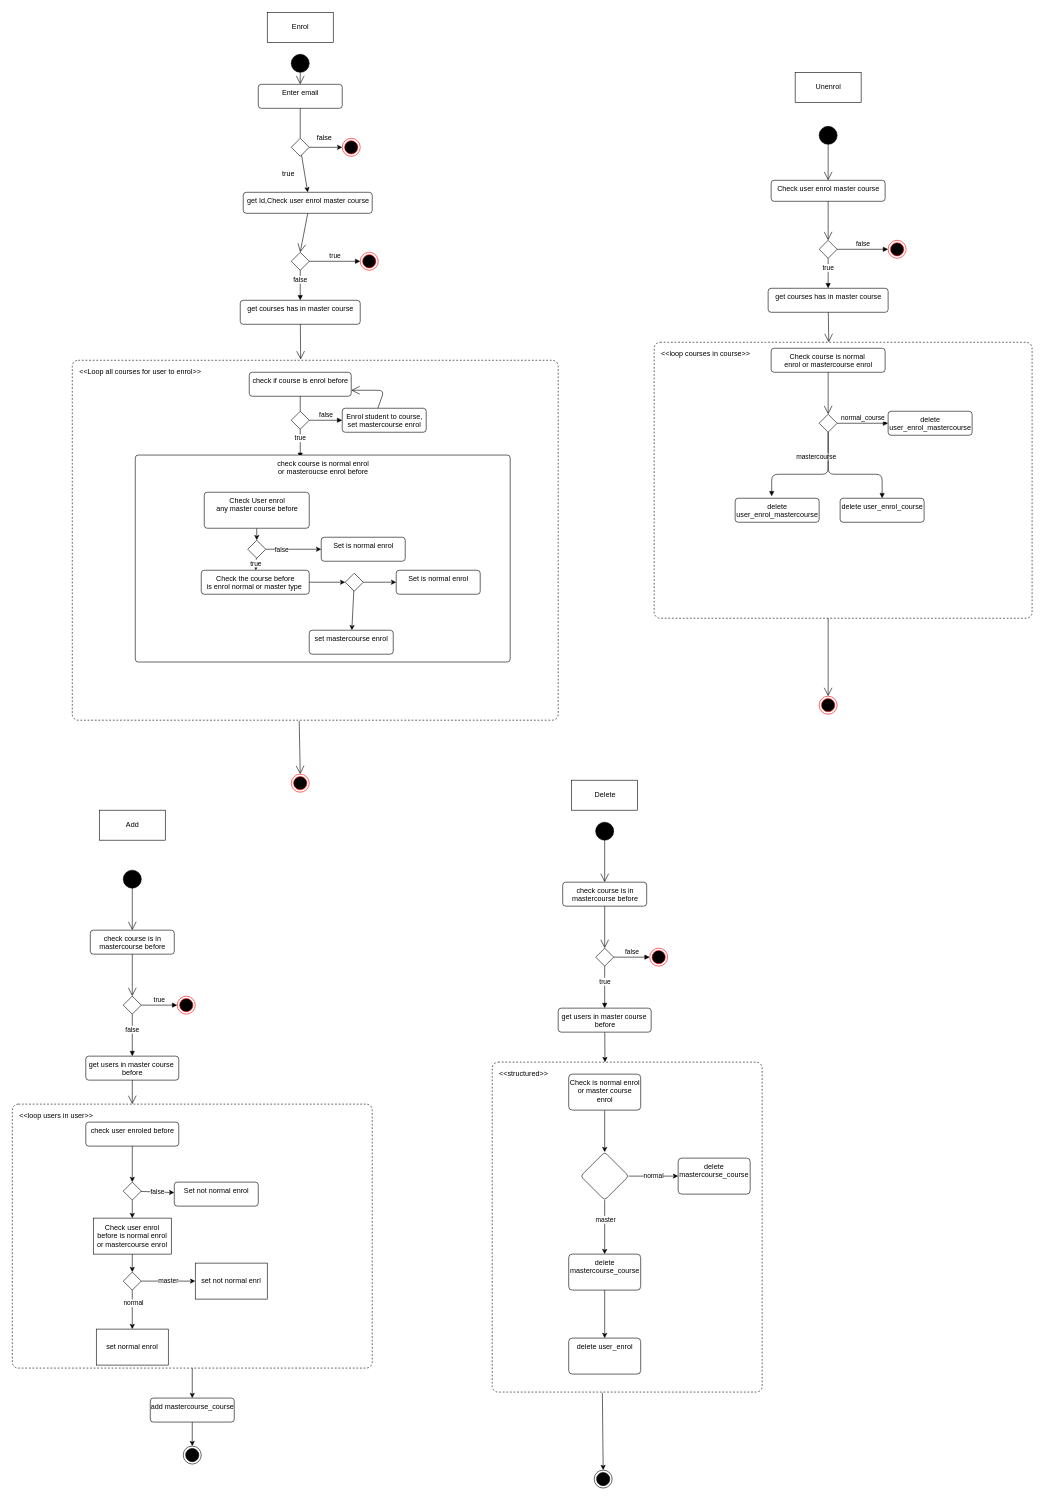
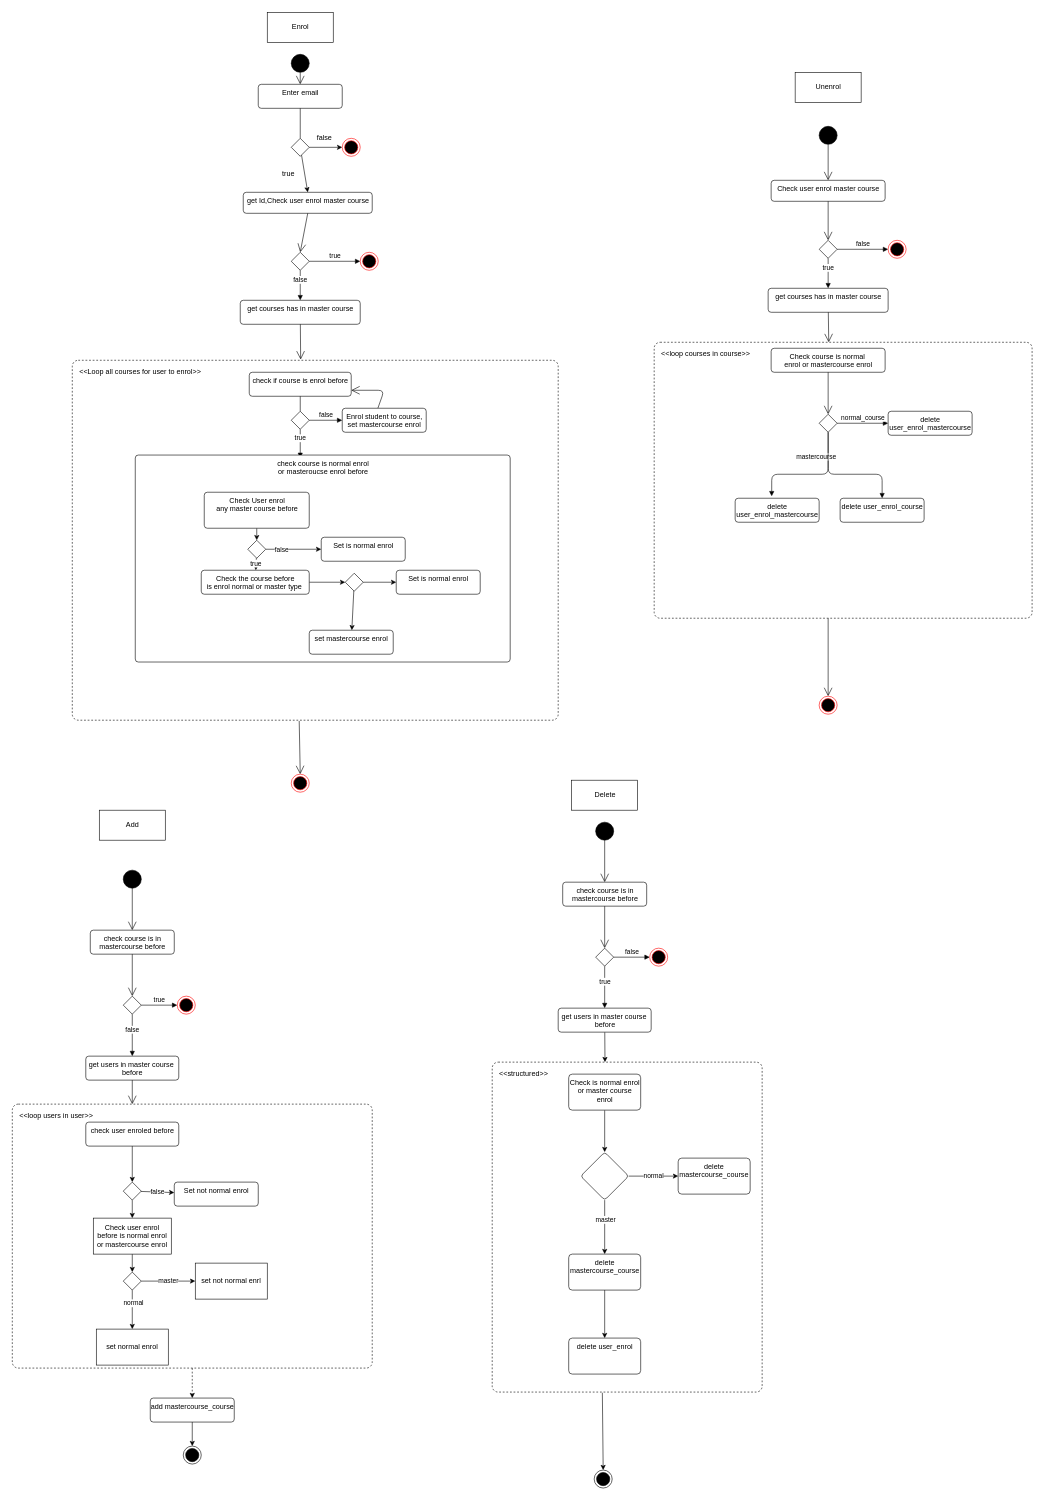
(192, 1381) -> (192, 1381)
